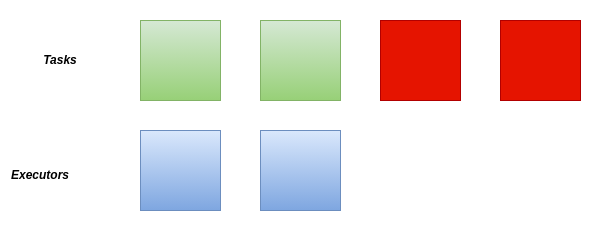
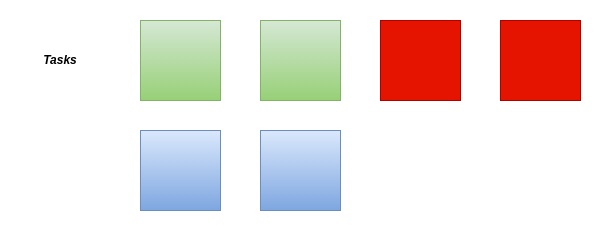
(41, 176) -> none
